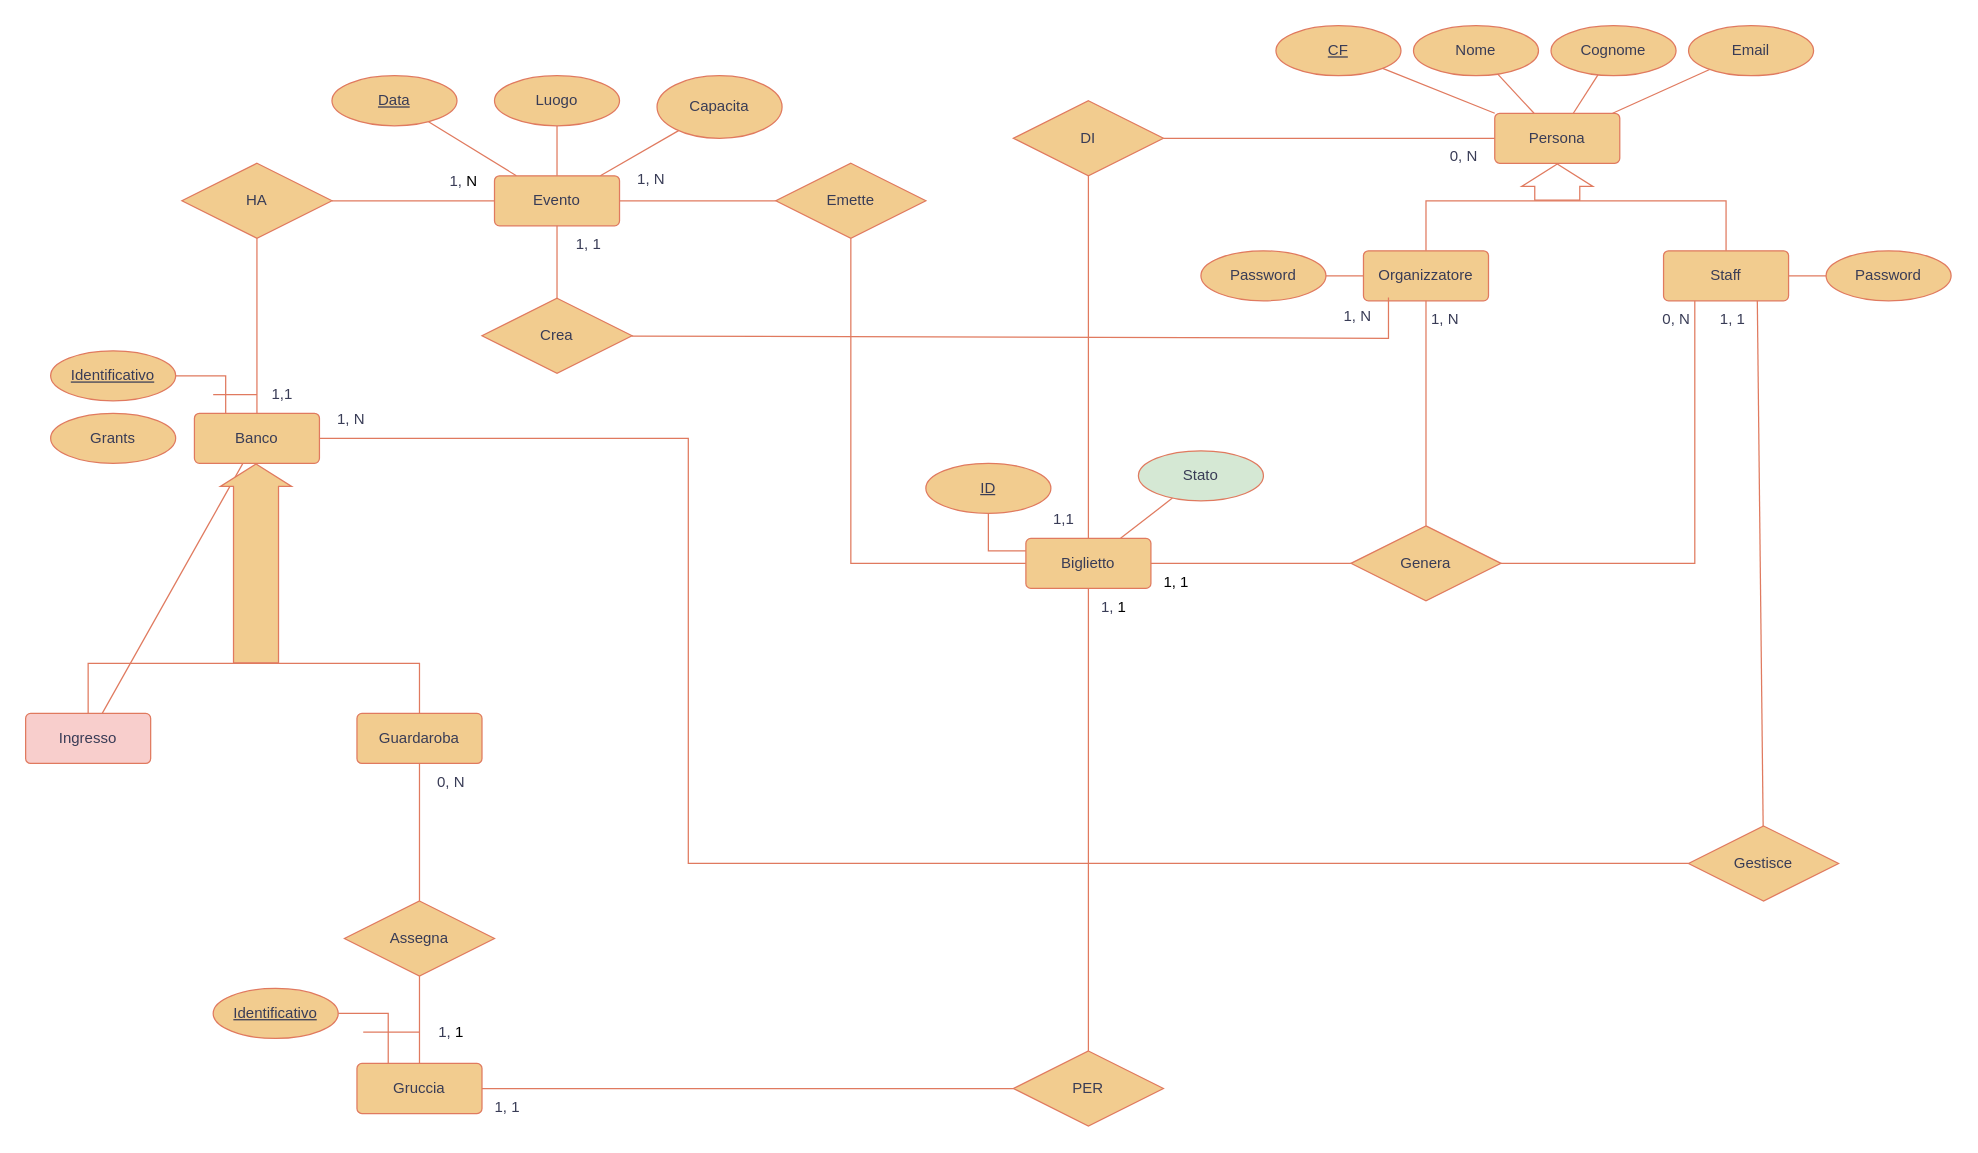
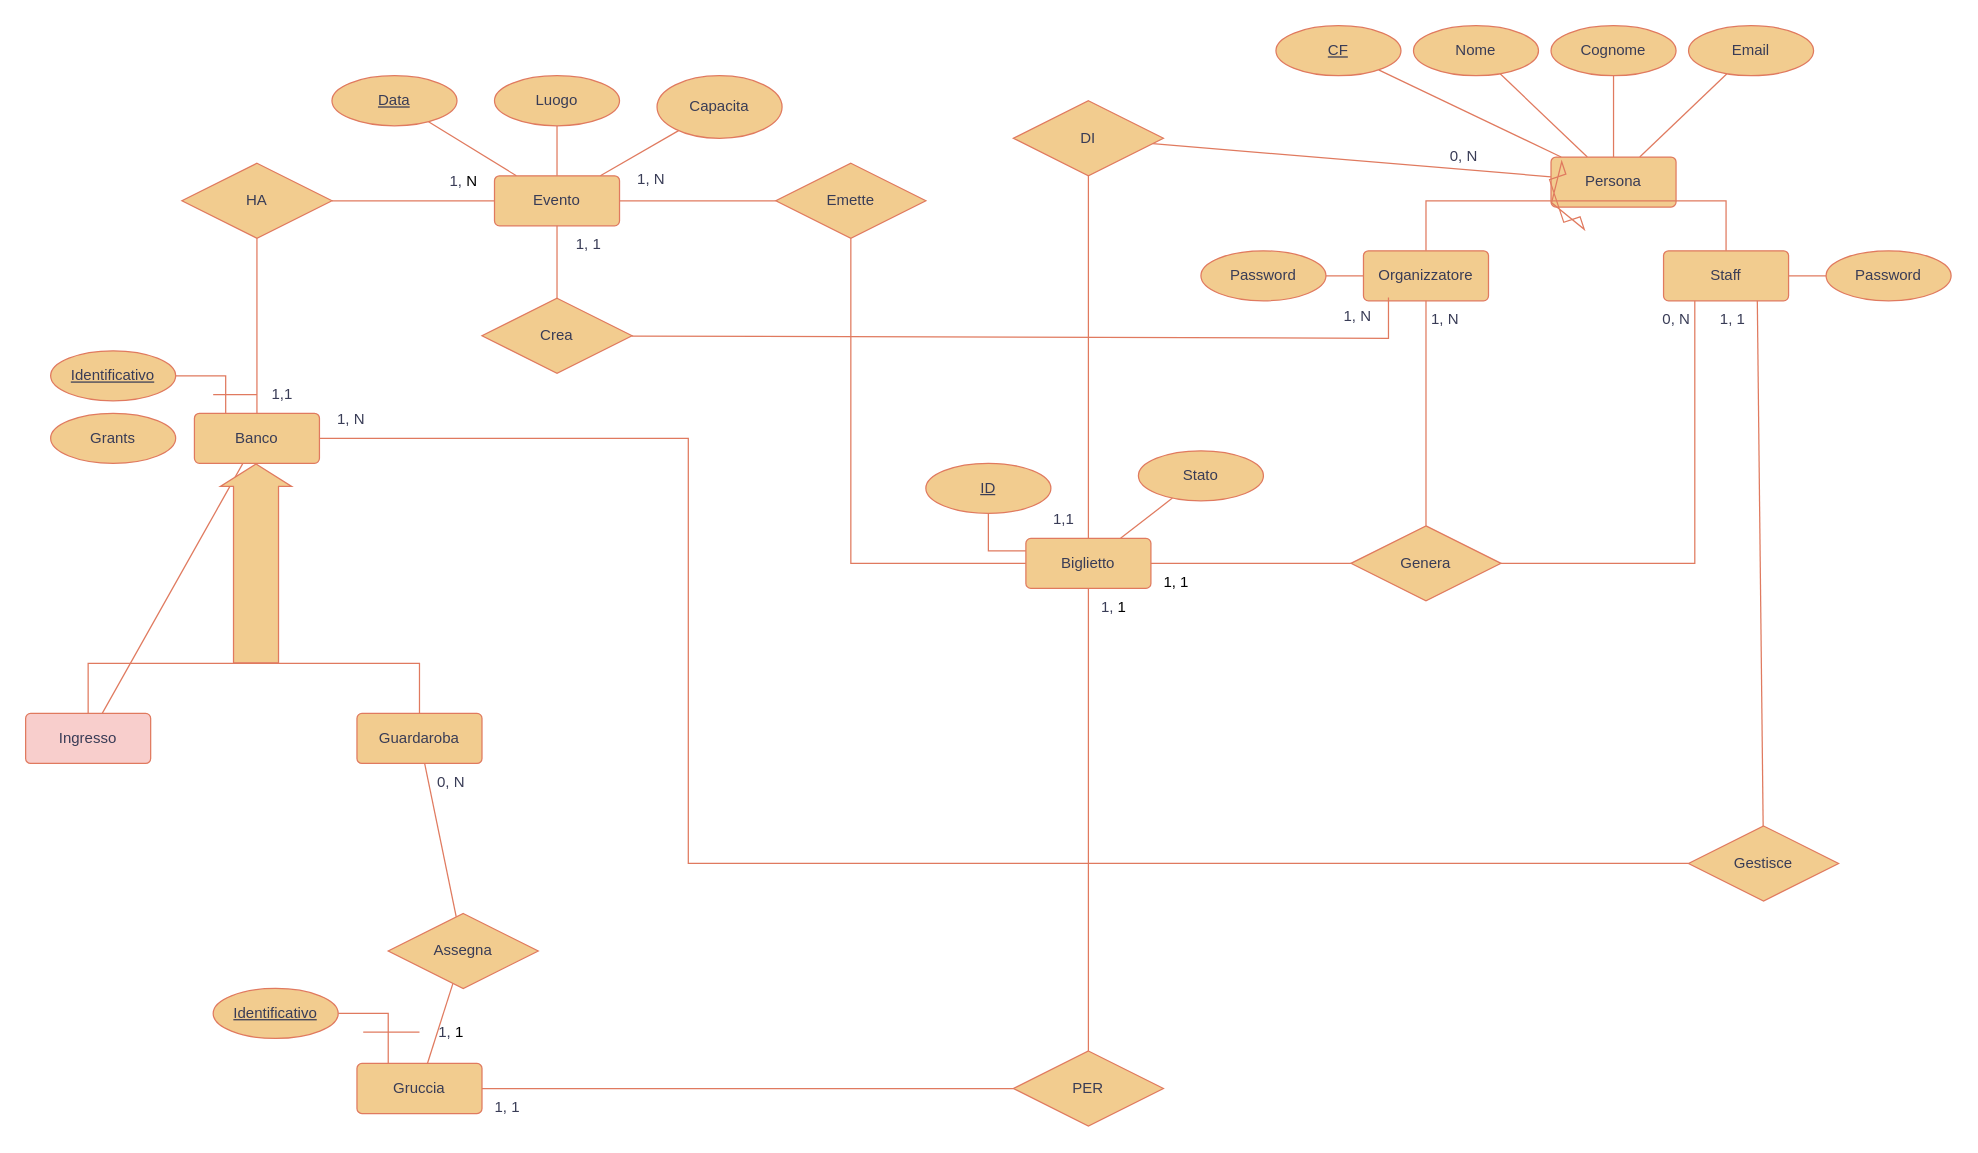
(1557, 138) -> (1613, 182)
(1201, 476) -> (1201, 476)
(419, 938) -> (463, 951)
